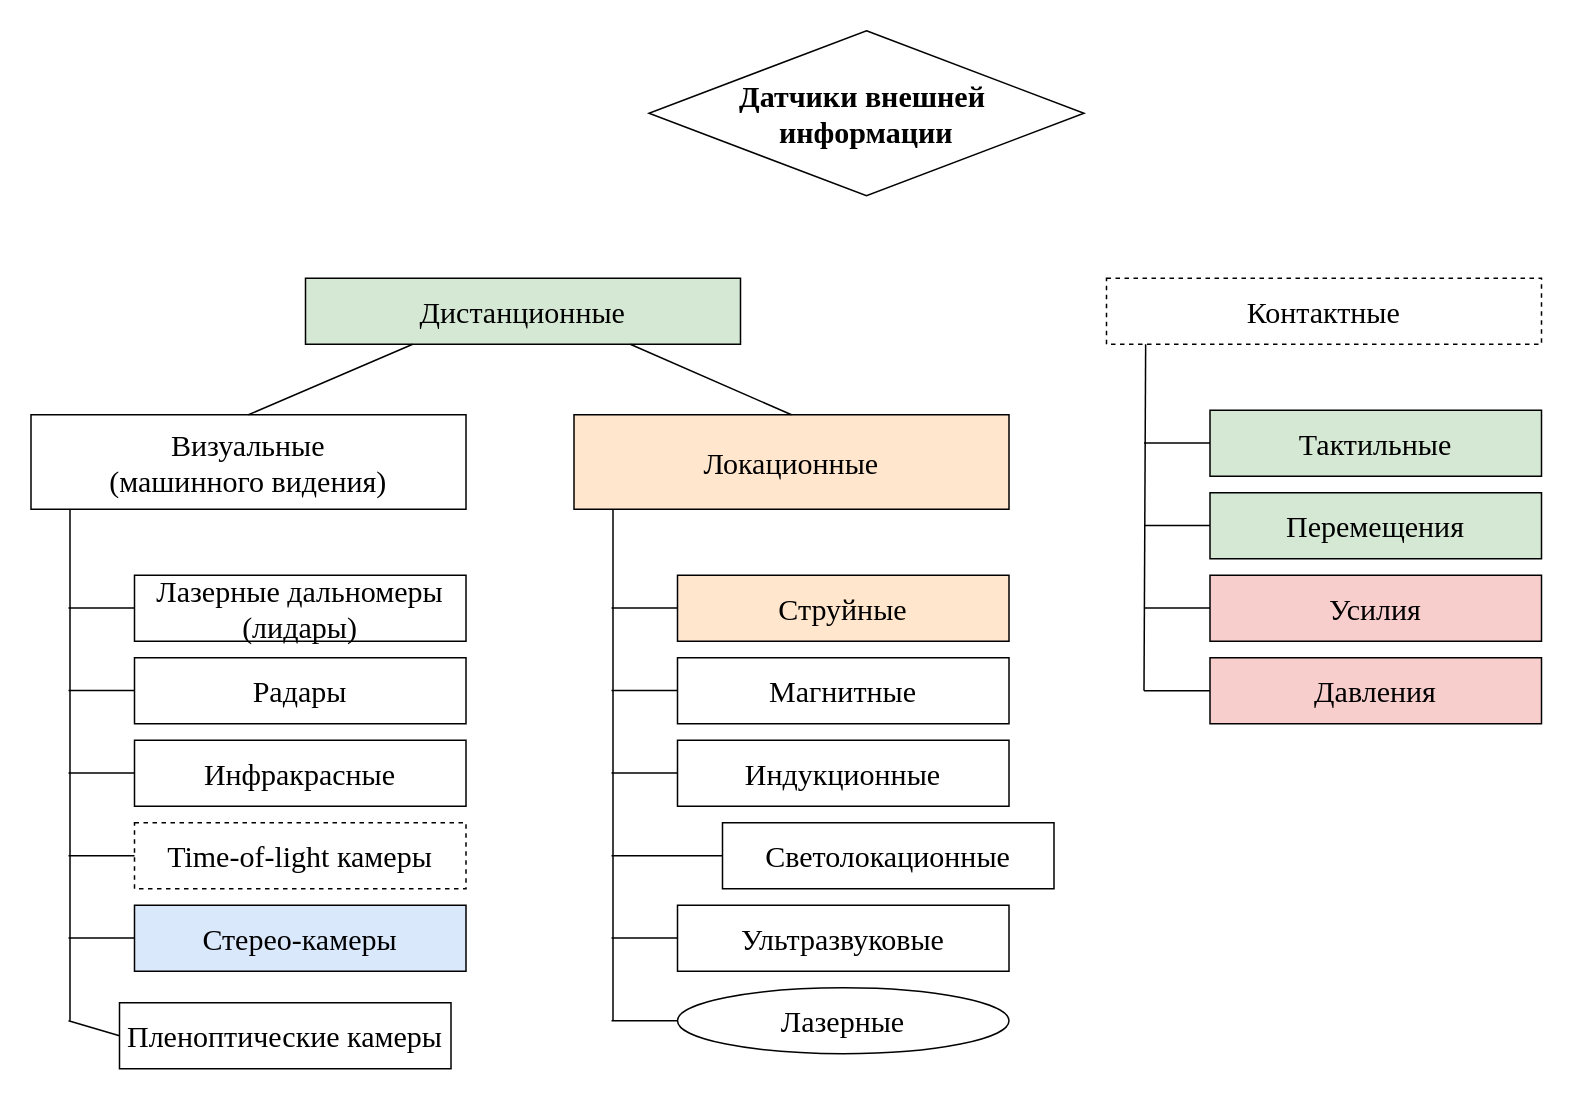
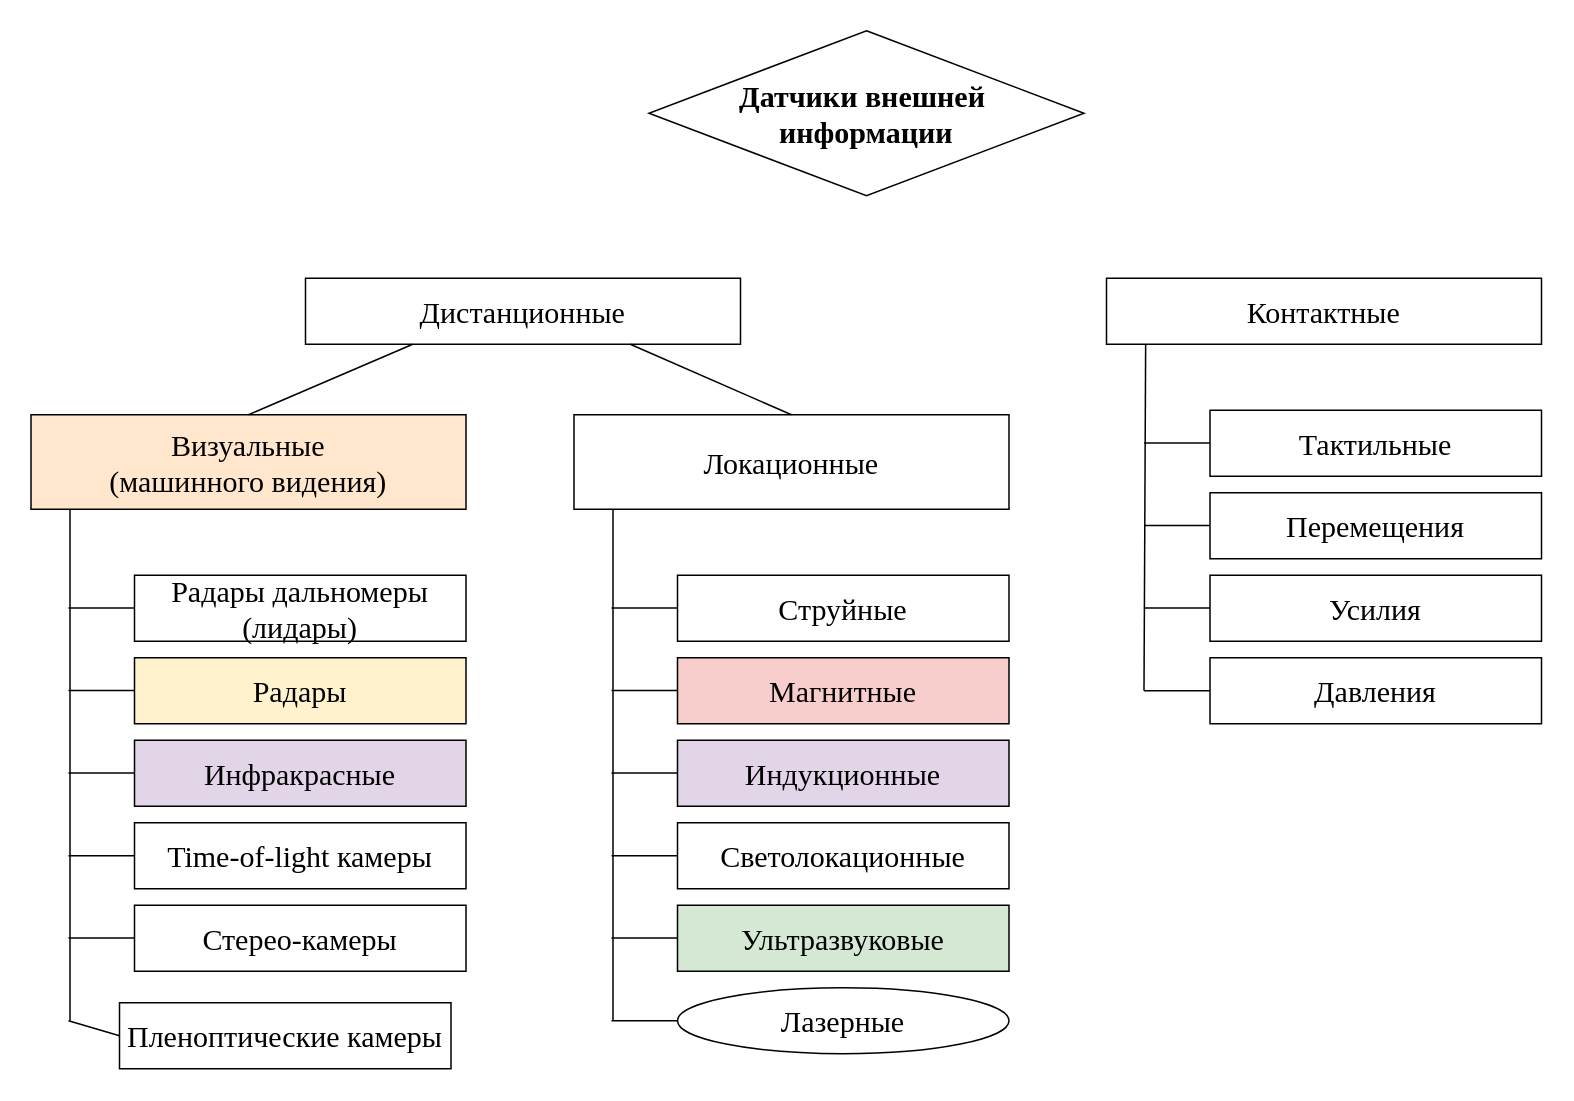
(523, 311) -> (523, 311)
(1324, 311) -> (1324, 311)
(1376, 443) -> (1376, 443)
(248, 462) -> (248, 462)
(791, 462) -> (791, 462)
(1376, 526) -> (1376, 526)
(300, 608) -> (300, 608)
(843, 608) -> (843, 608)
(1376, 608) -> (1376, 608)
(300, 691) -> (300, 691)
(843, 691) -> (843, 691)
(1376, 691) -> (1376, 691)
(300, 773) -> (300, 773)
(843, 773) -> (843, 773)
(300, 856) -> (300, 856)
(888, 856) -> (843, 856)
(300, 938) -> (300, 938)
(843, 938) -> (843, 938)
